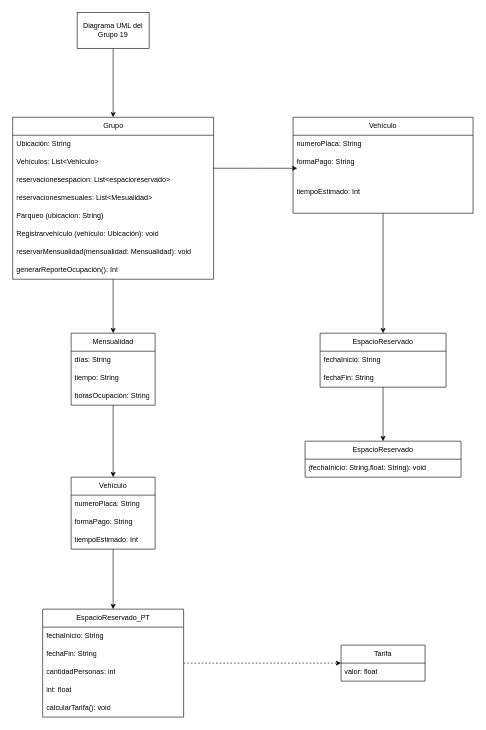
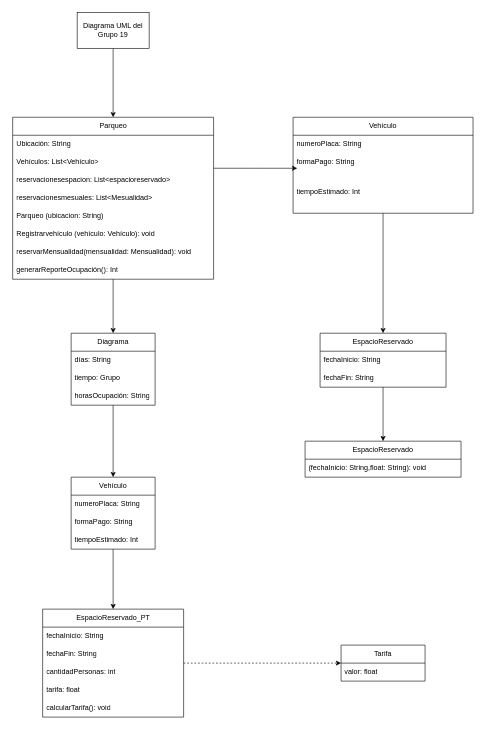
(113, 126) -> (113, 126)
(97, 234) -> (96, 234)
(113, 342) -> (113, 342)
(99, 378) -> (98, 378)
(63, 690) -> (69, 690)
